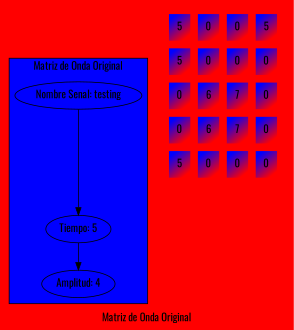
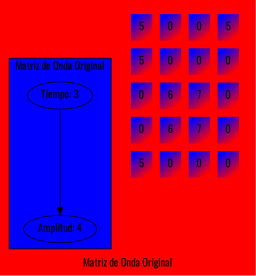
(78, 96) -> none
(78, 229) -> (60, 96)
